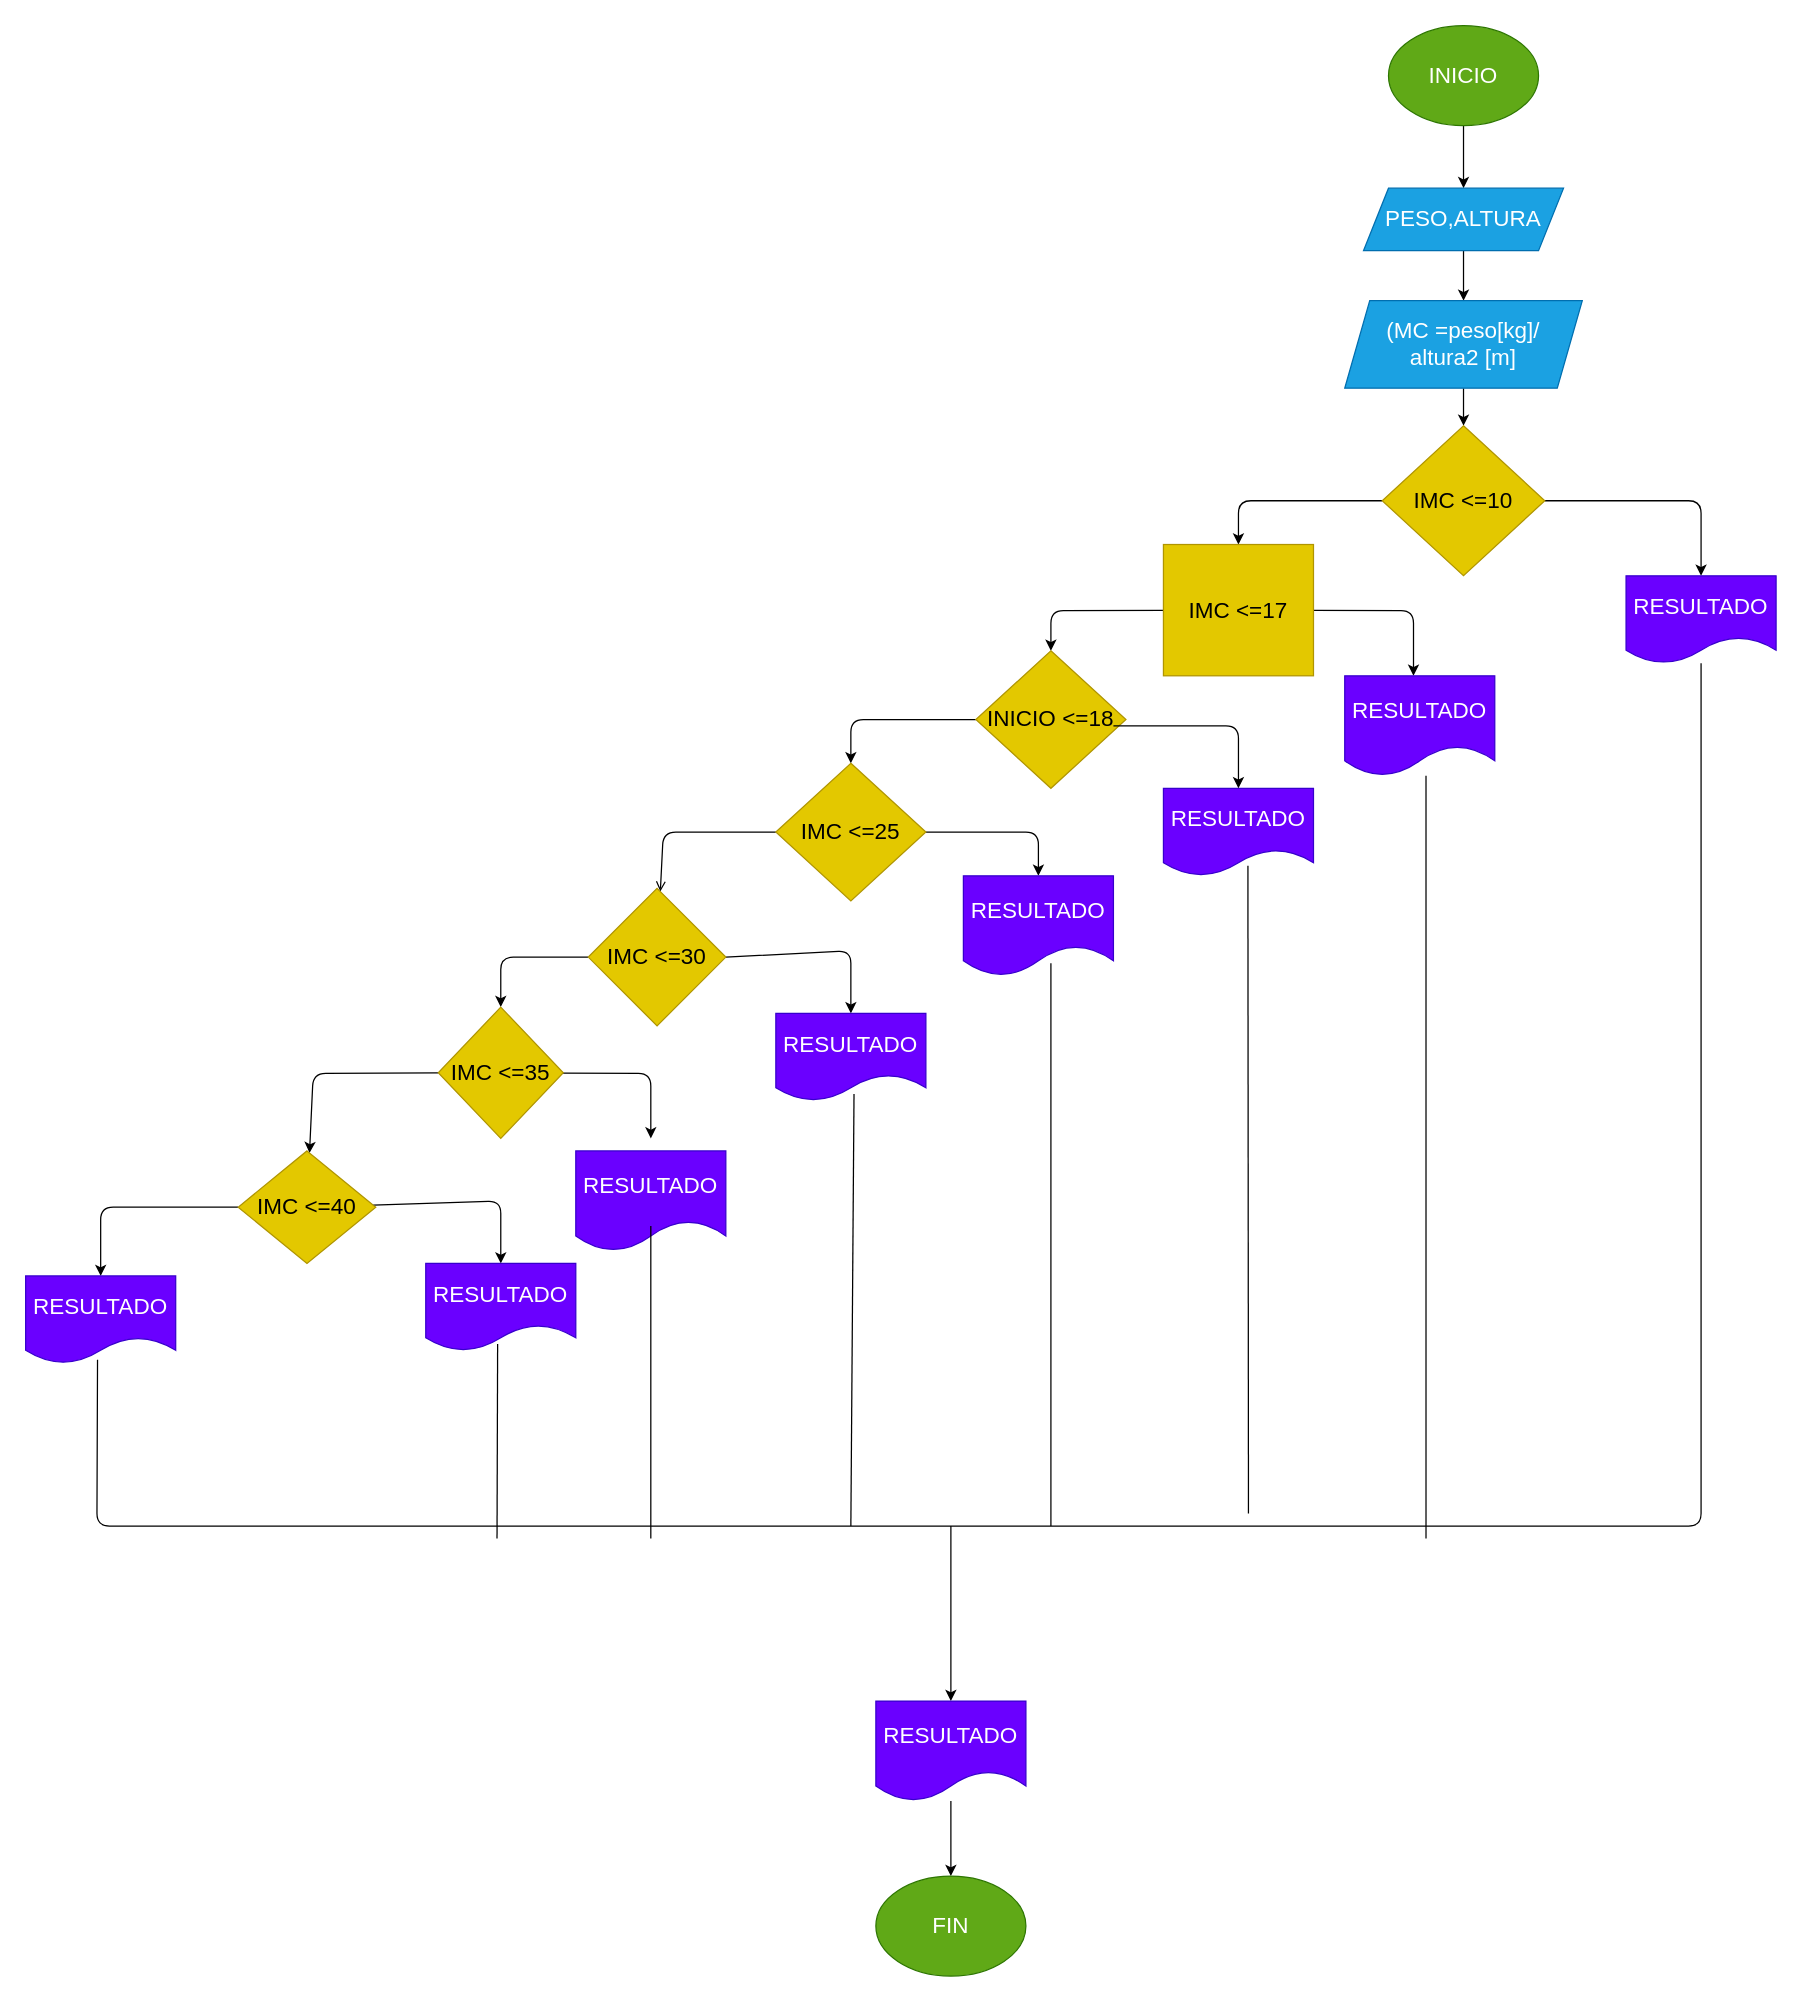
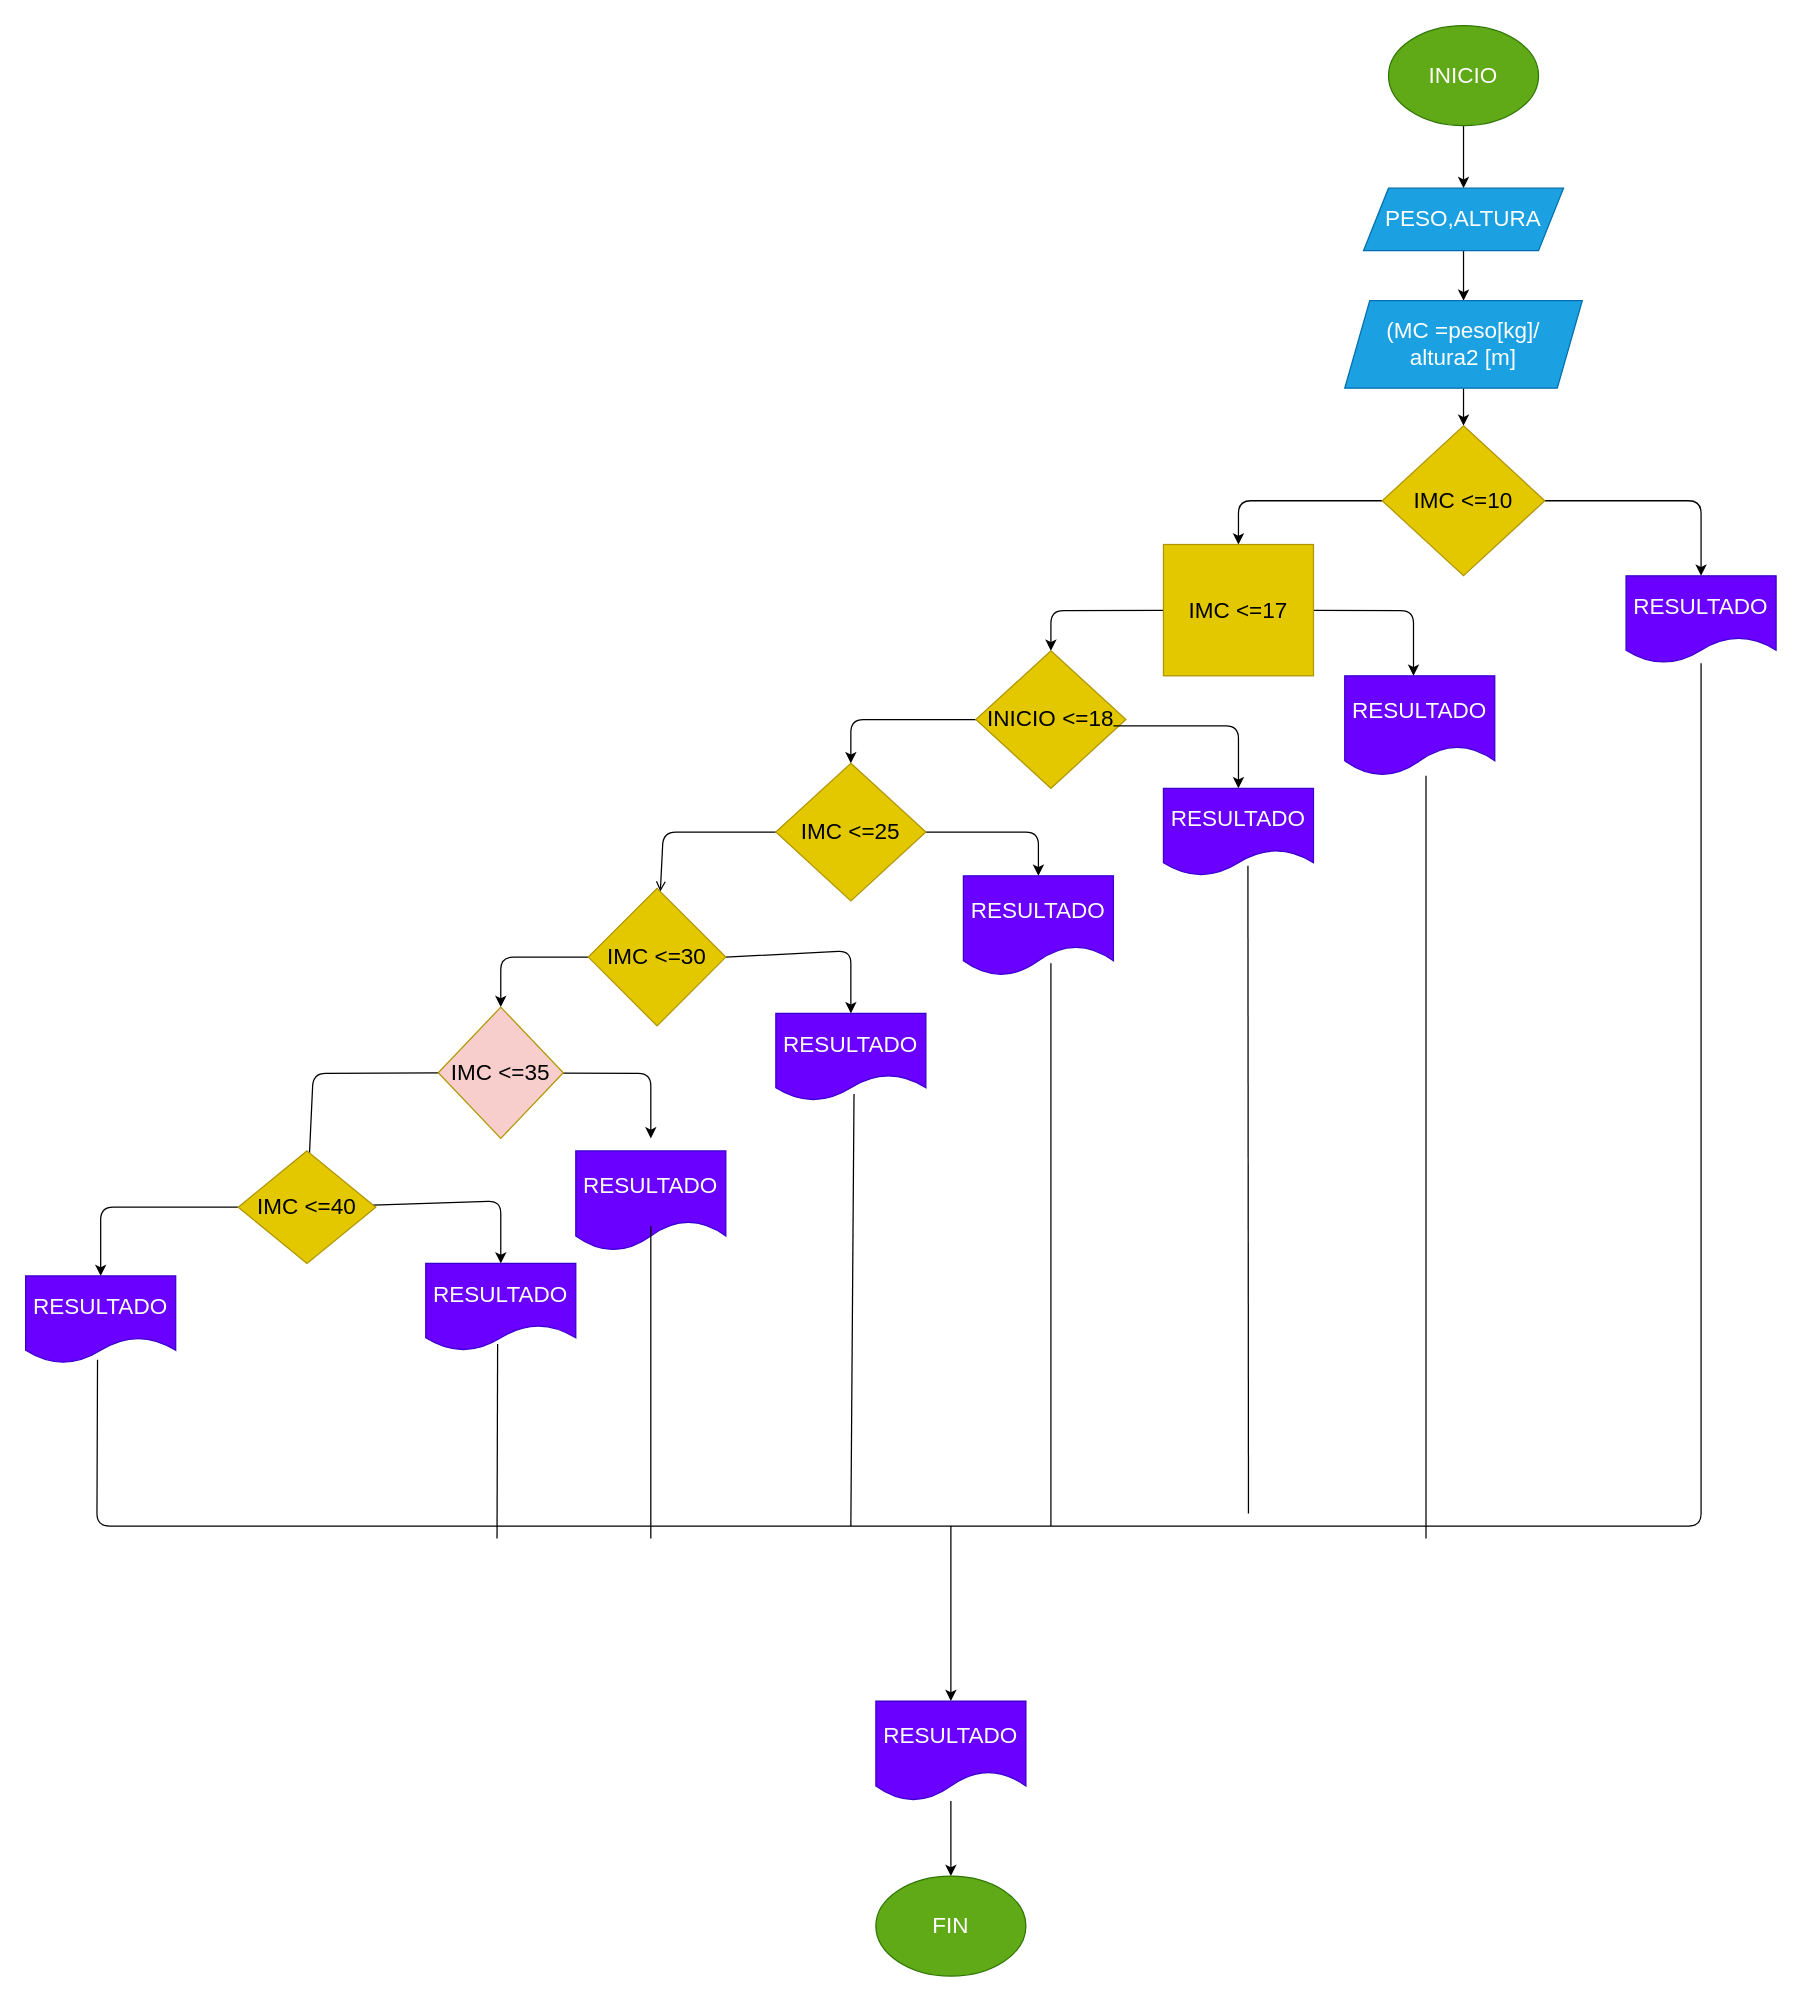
(501, 1073) -> (501, 1073)
(310, 1143) -> (310, 1146)
